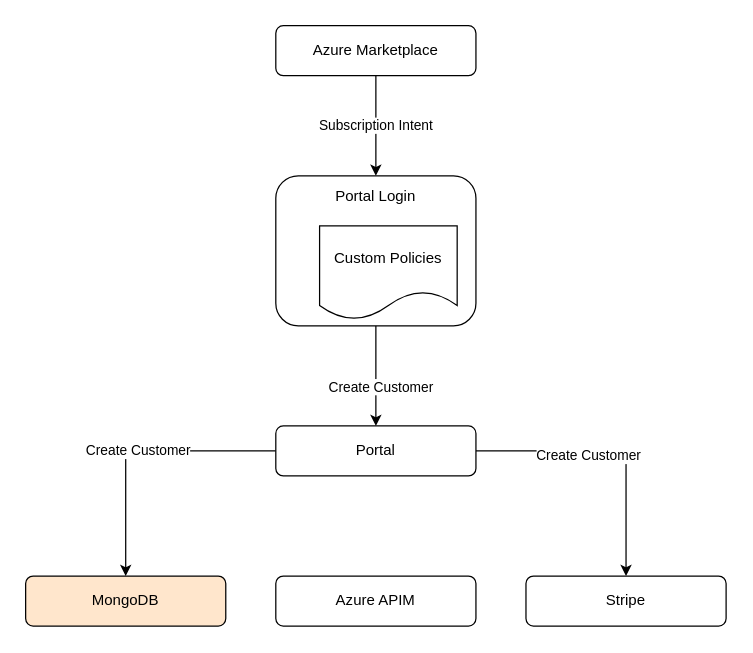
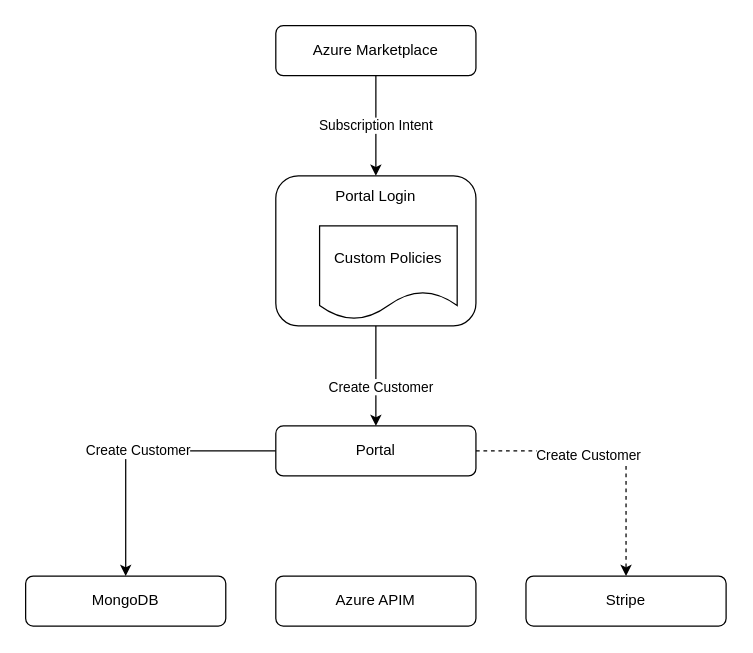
(626, 513) -> (626, 513)
(126, 601) -> (126, 601)
